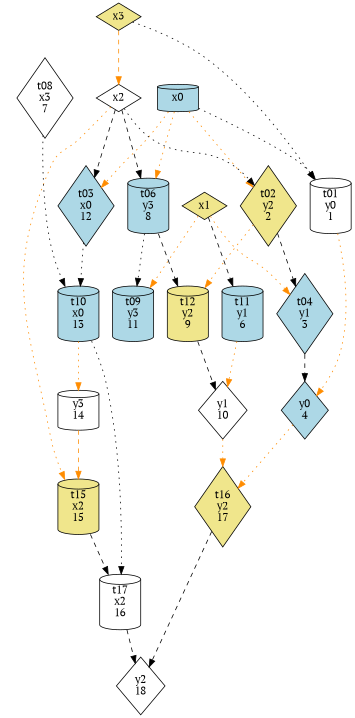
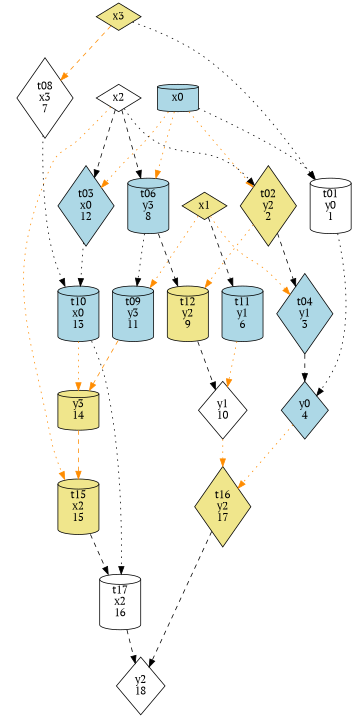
(119, 54) -> (88, 50)
(346, 314) -> (346, 314)
none -> (106, 362)
(78, 410) -> (78, 410)
